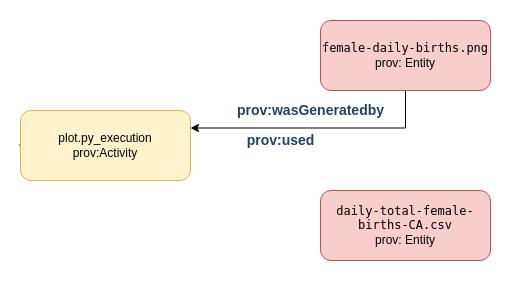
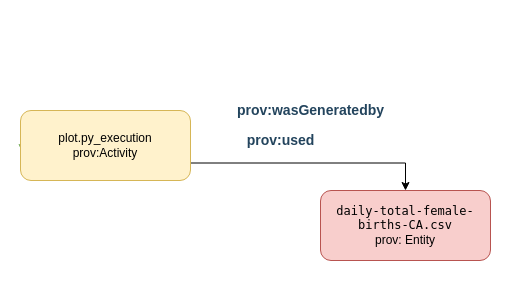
(406, 56) -> none
(320, 128) -> none
none -> (309, 163)
